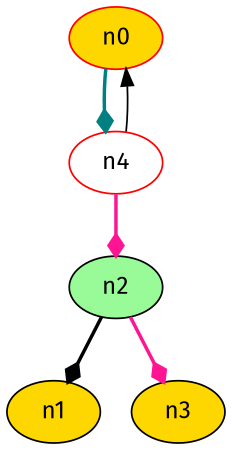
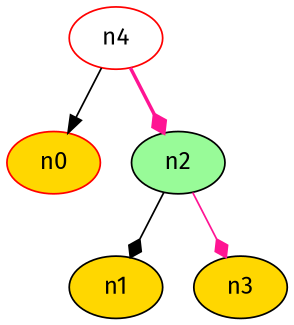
(104, 90) -> none
(90, 340) -> (152, 216)
(142, 340) -> (205, 216)
